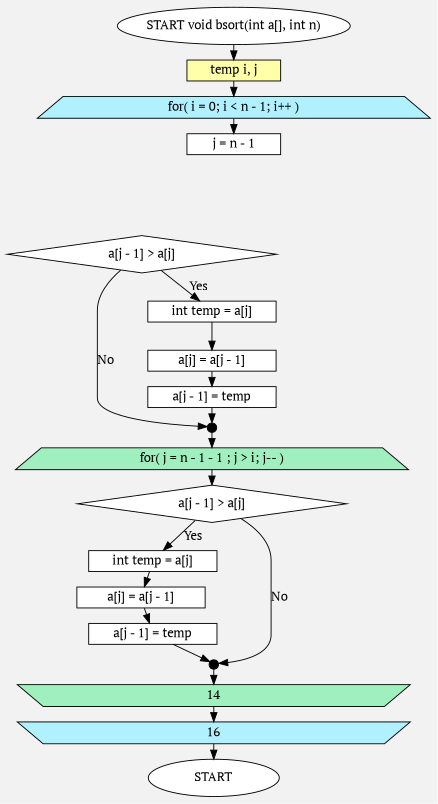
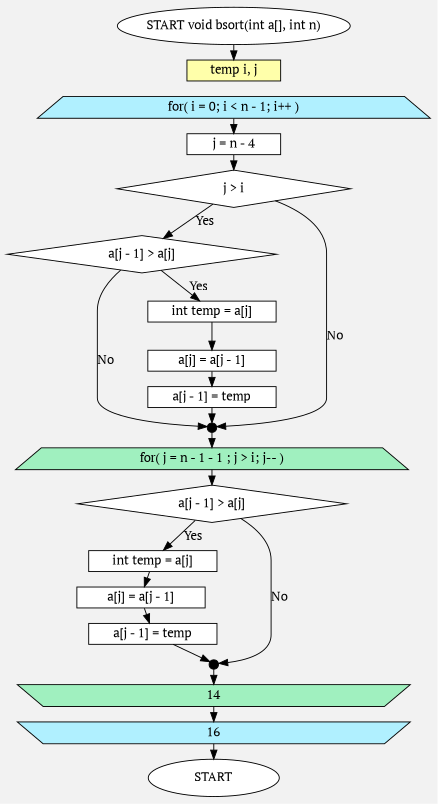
(234, 84) -> none
(234, 144) -> (234, 144)
none -> (234, 189)
